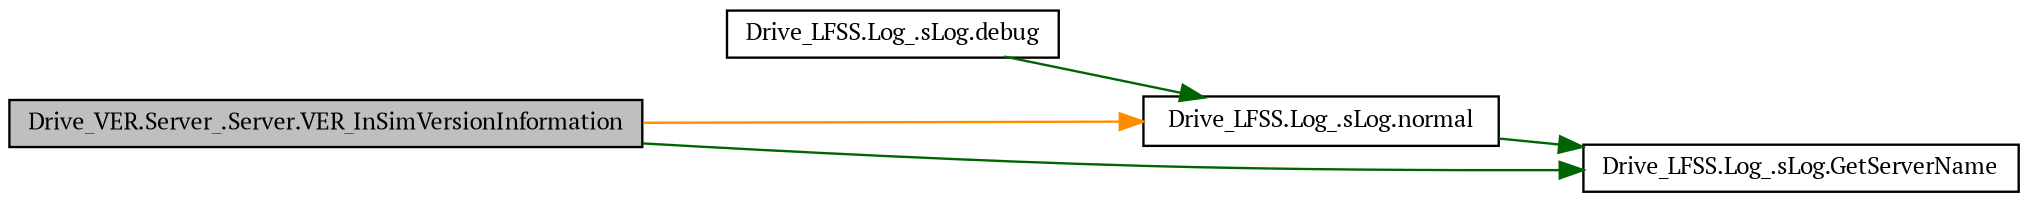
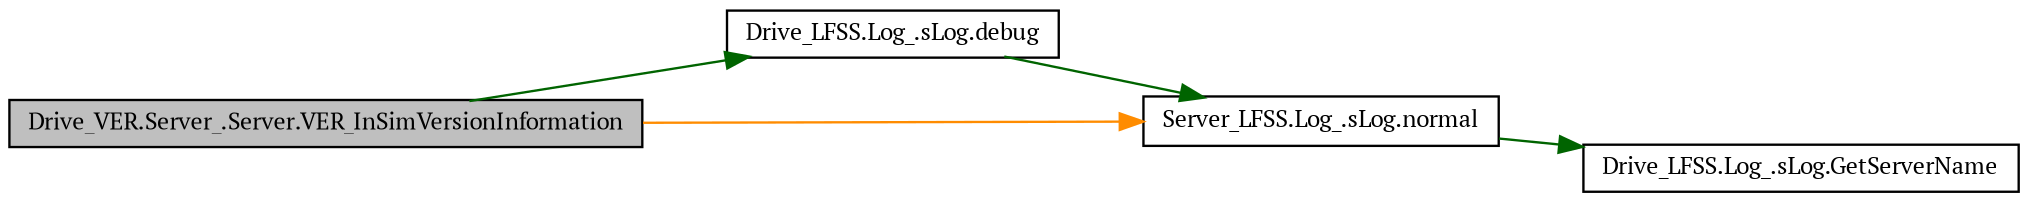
(1321, 121) -> (1321, 121)
(1101, 165) -> (598, 81)
